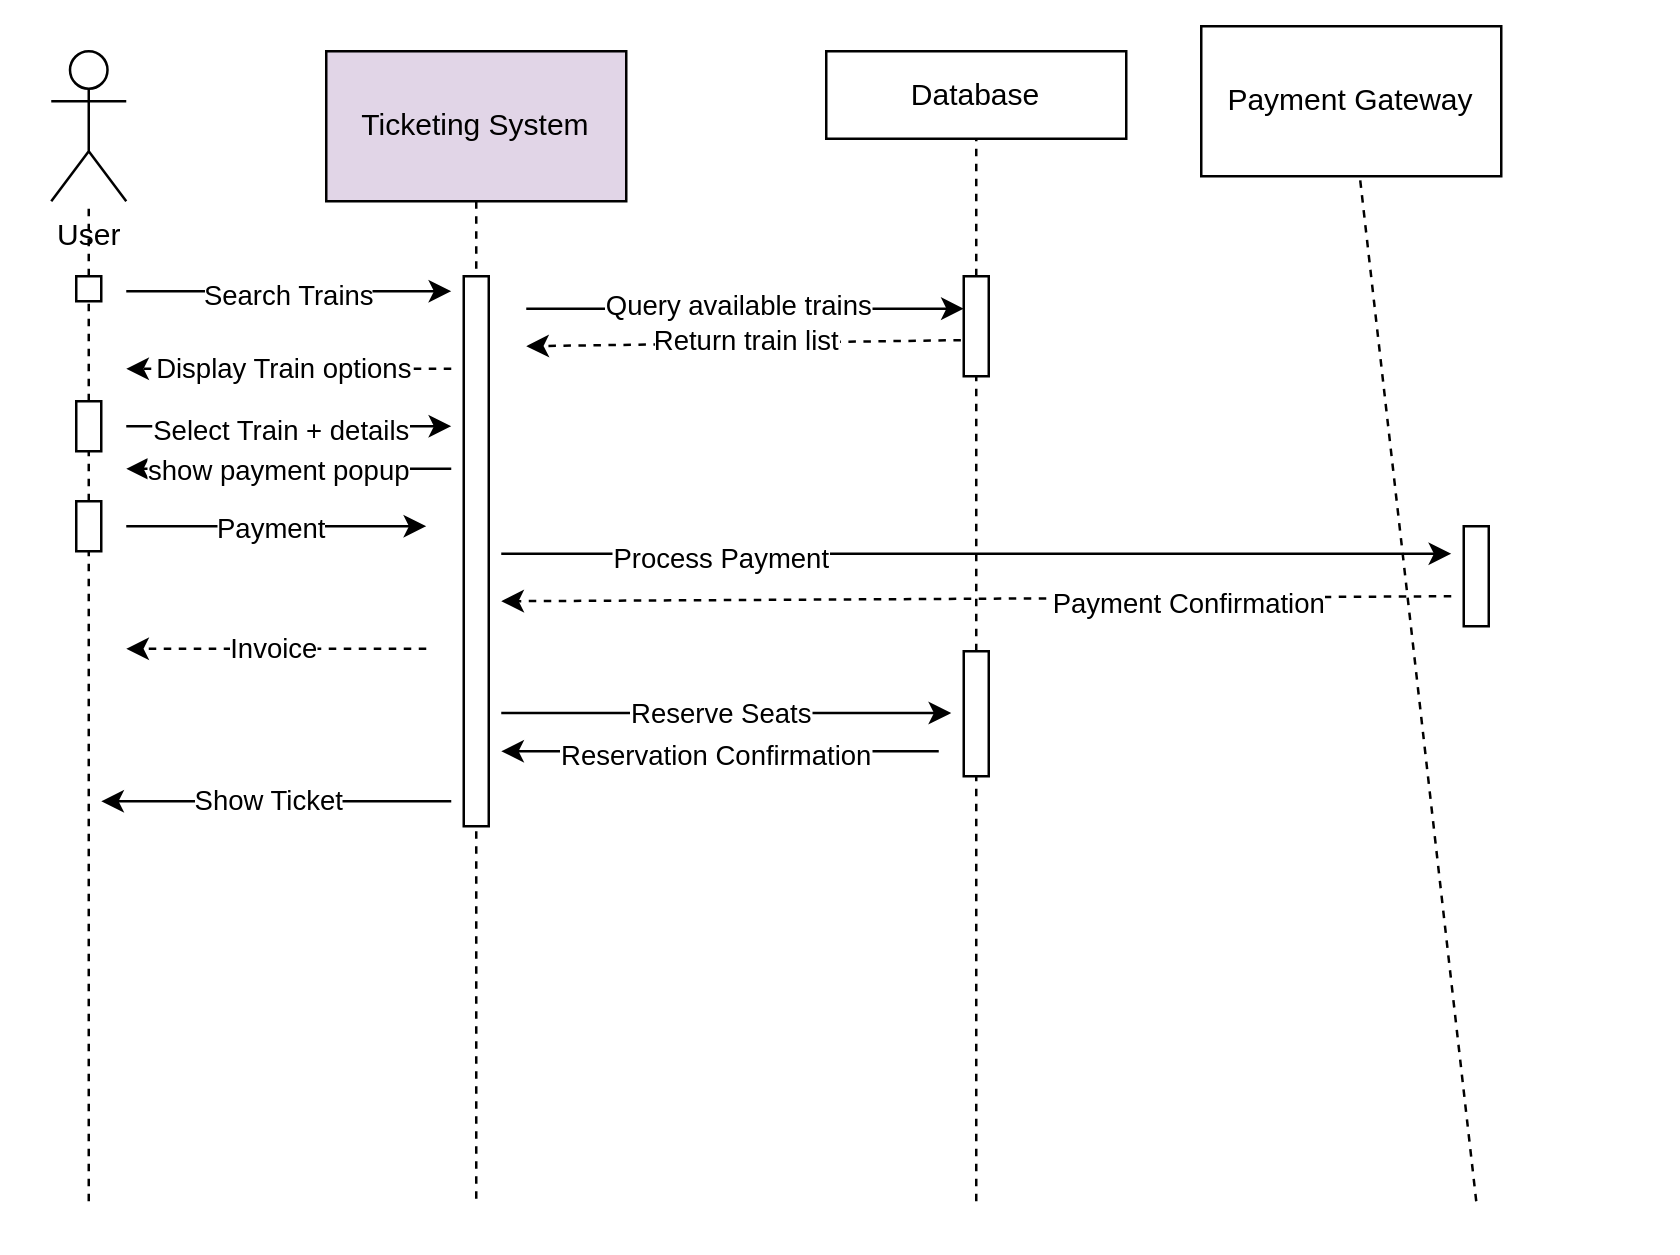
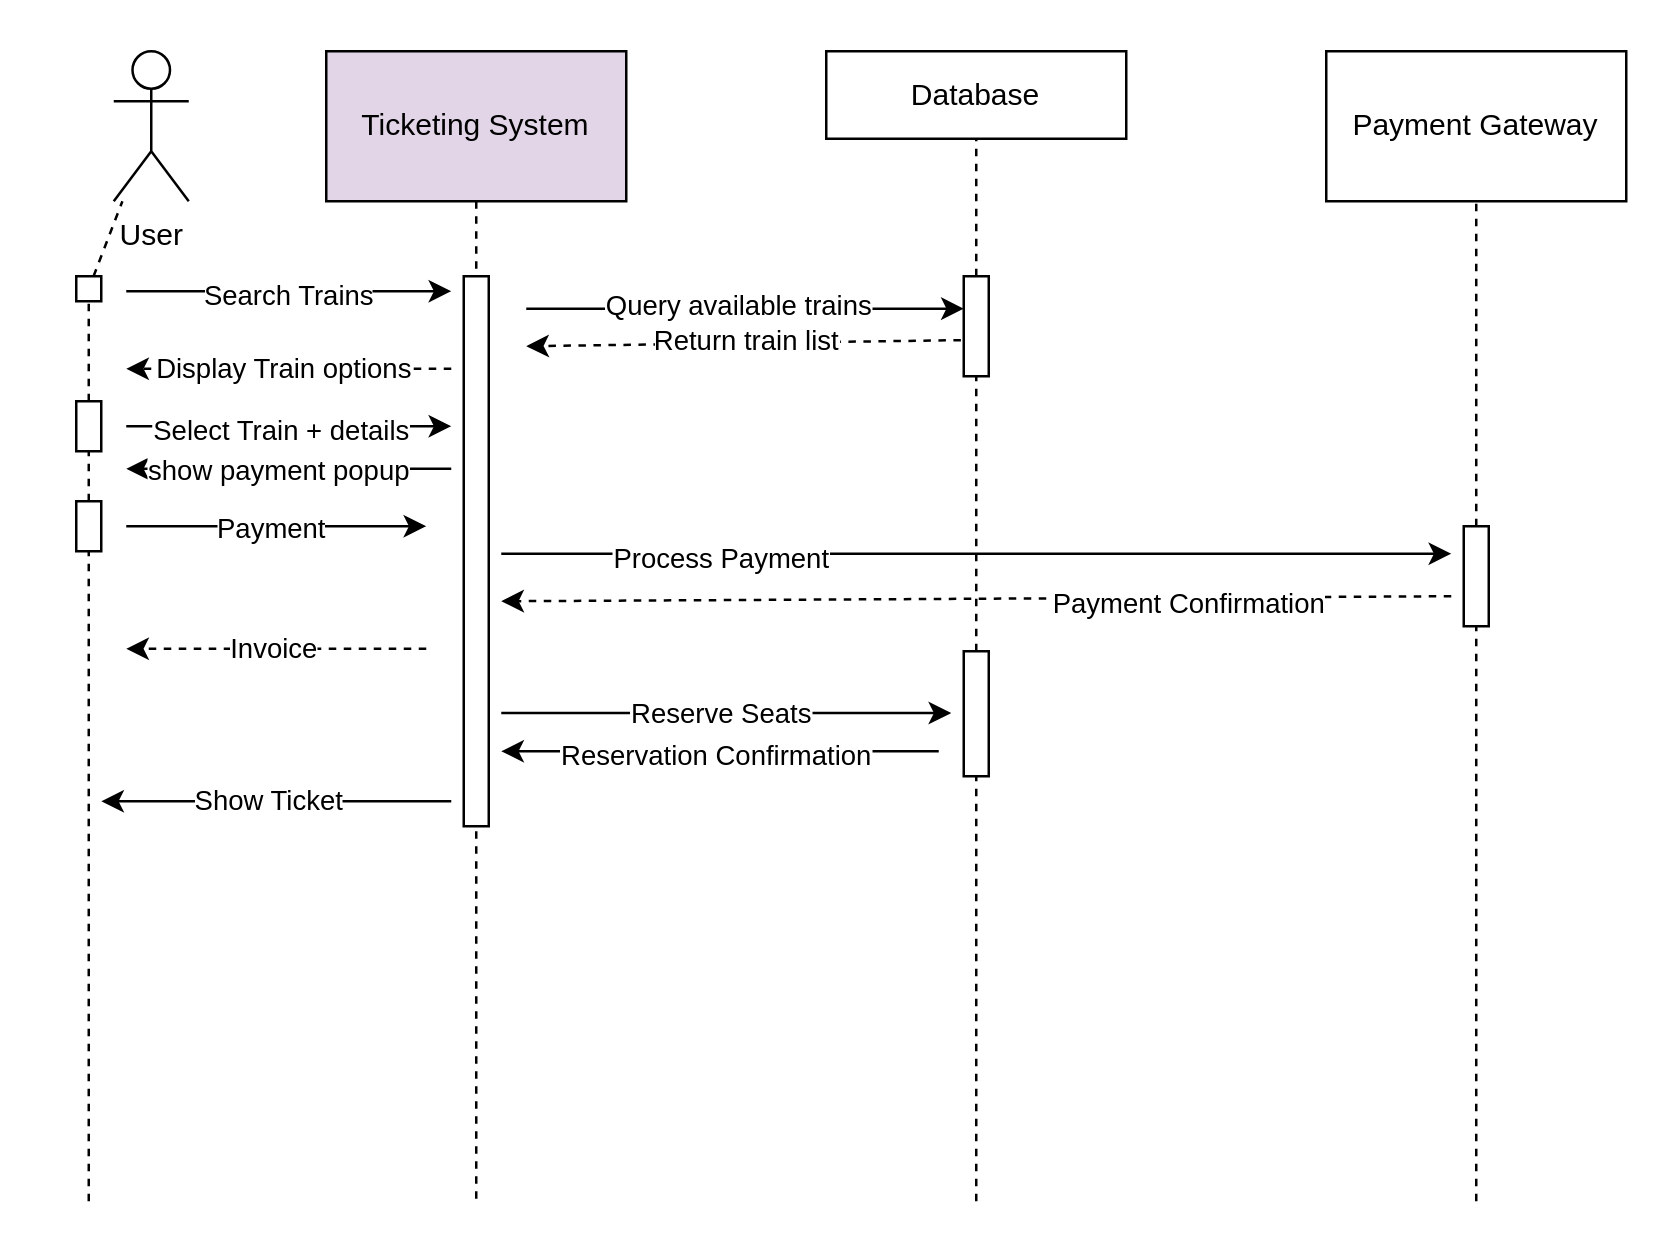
(1351, 101) -> (1476, 126)
(89, 126) -> (151, 126)
